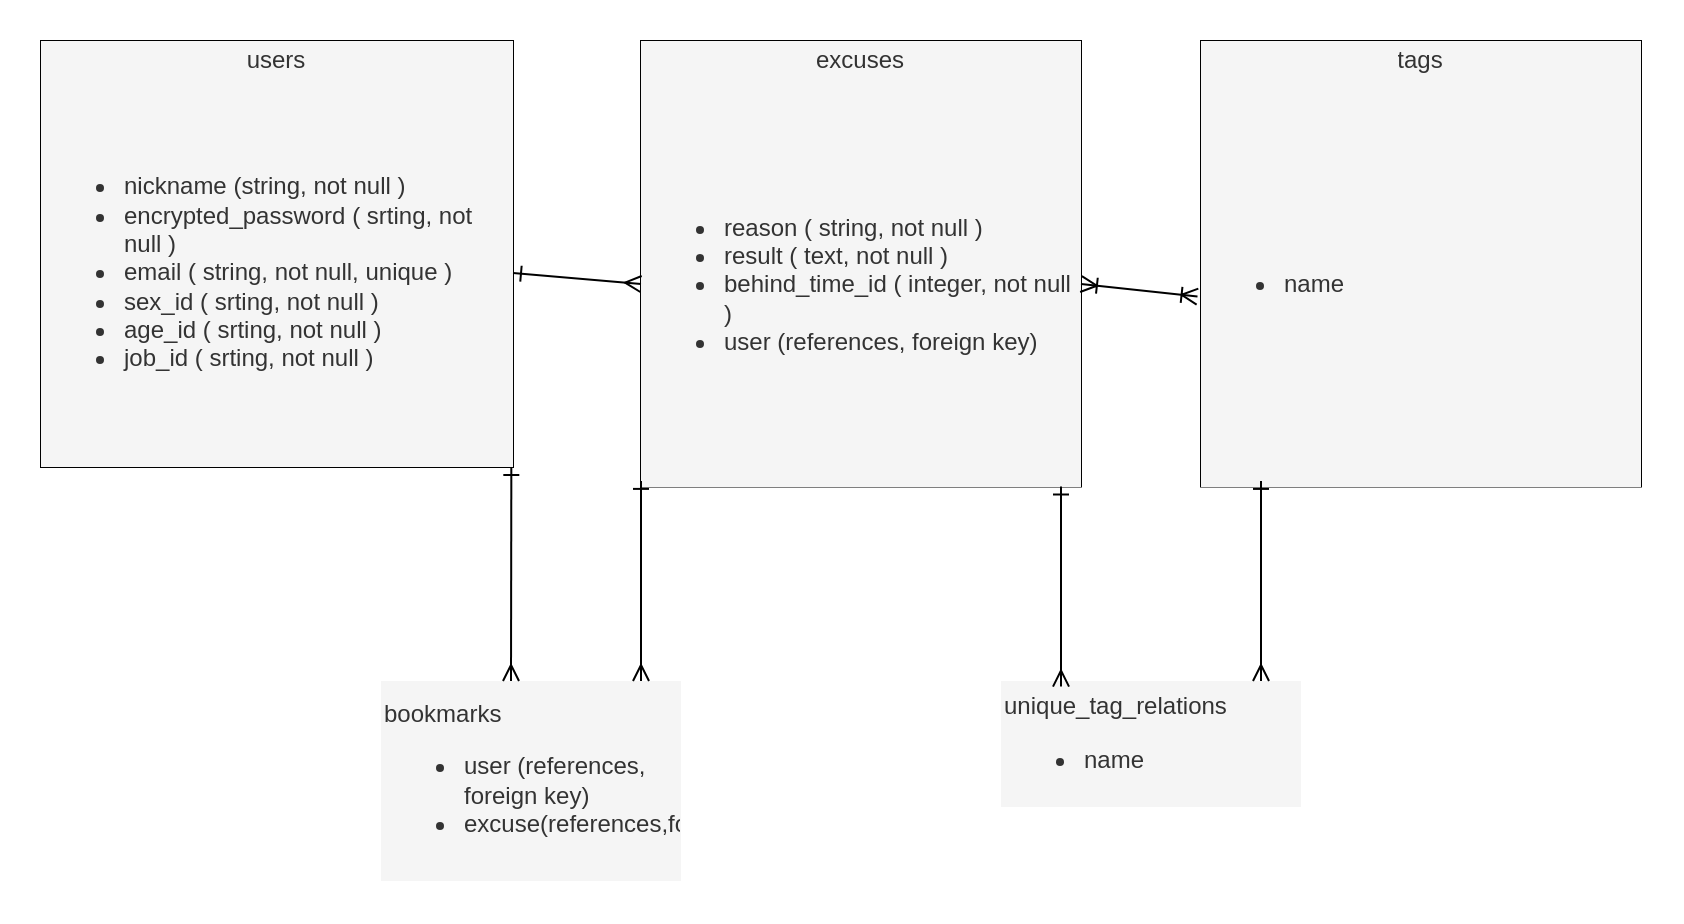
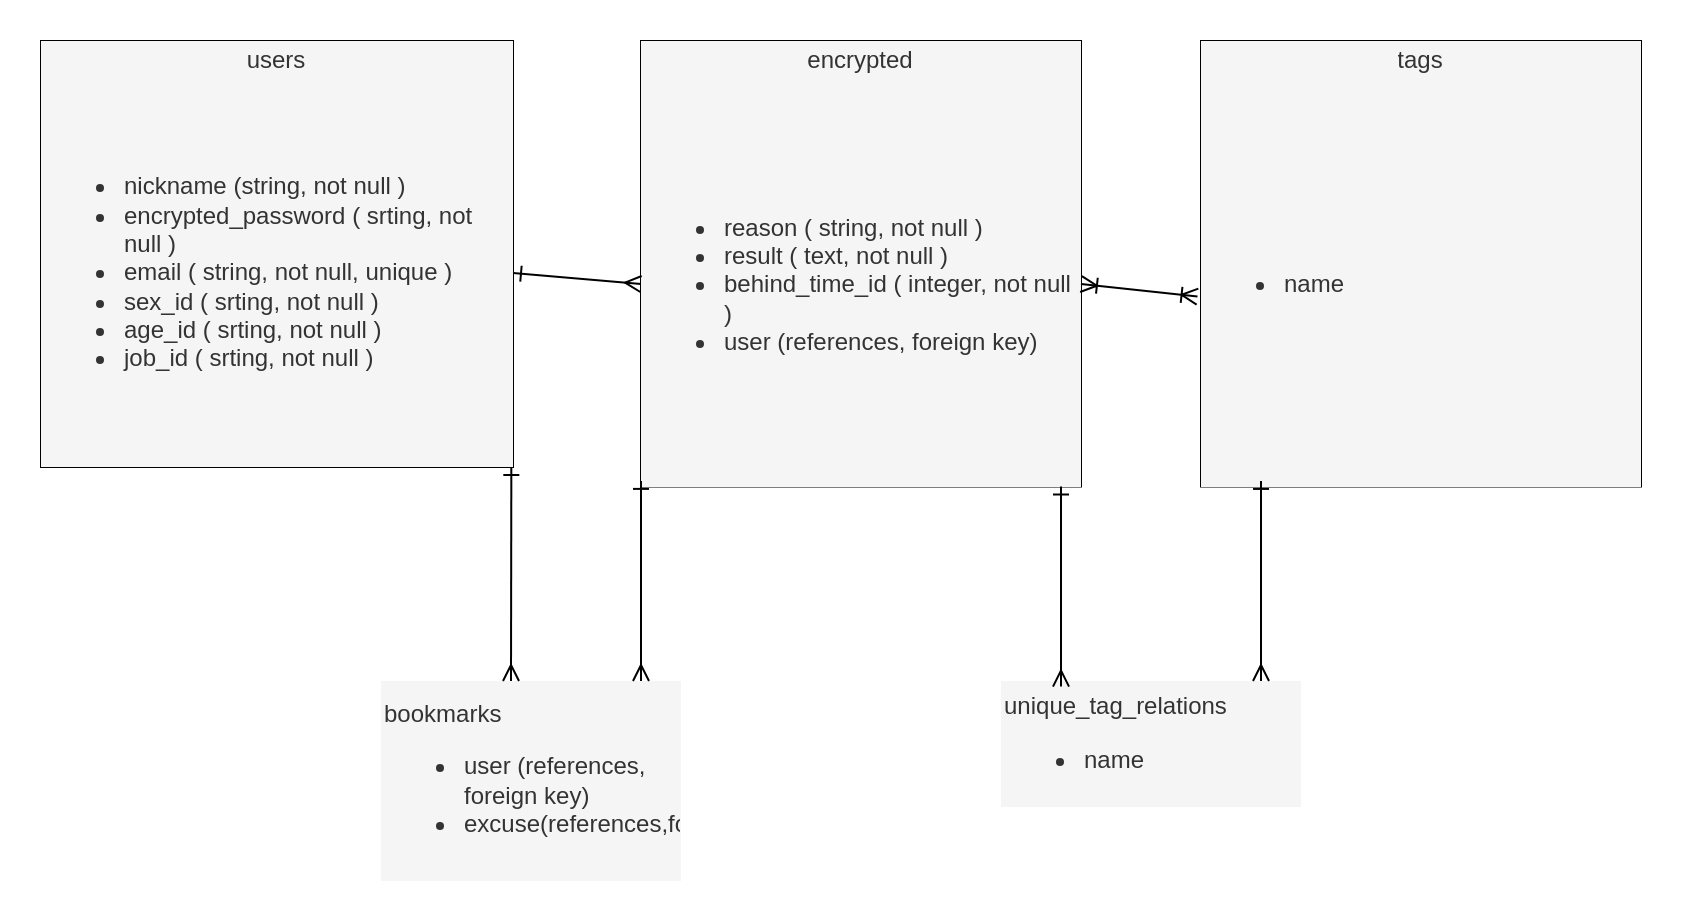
(861, 61) -> (861, 61)
